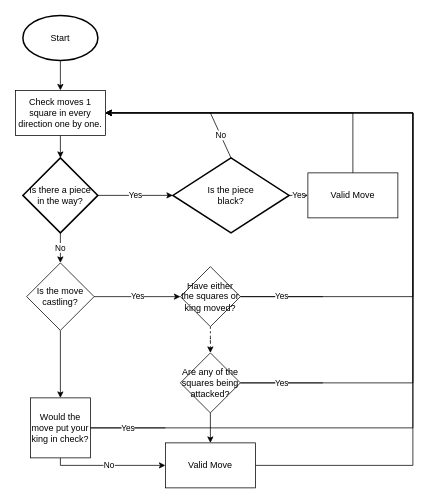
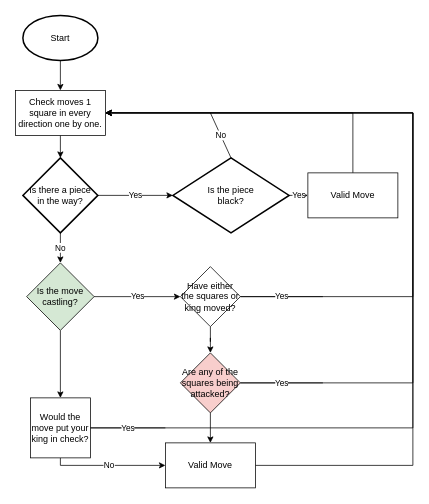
(60, 297) -> (60, 297)
(210, 340) -> (210, 340)
(210, 383) -> (210, 383)
